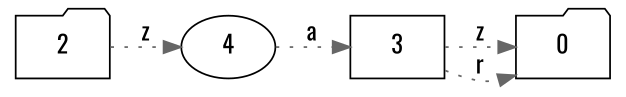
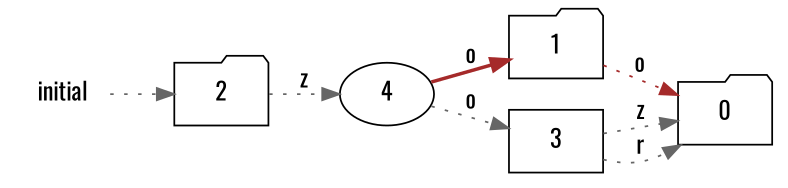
(313, 34) -> (471, 102)
none -> (556, 47)
none -> (63, 94)
